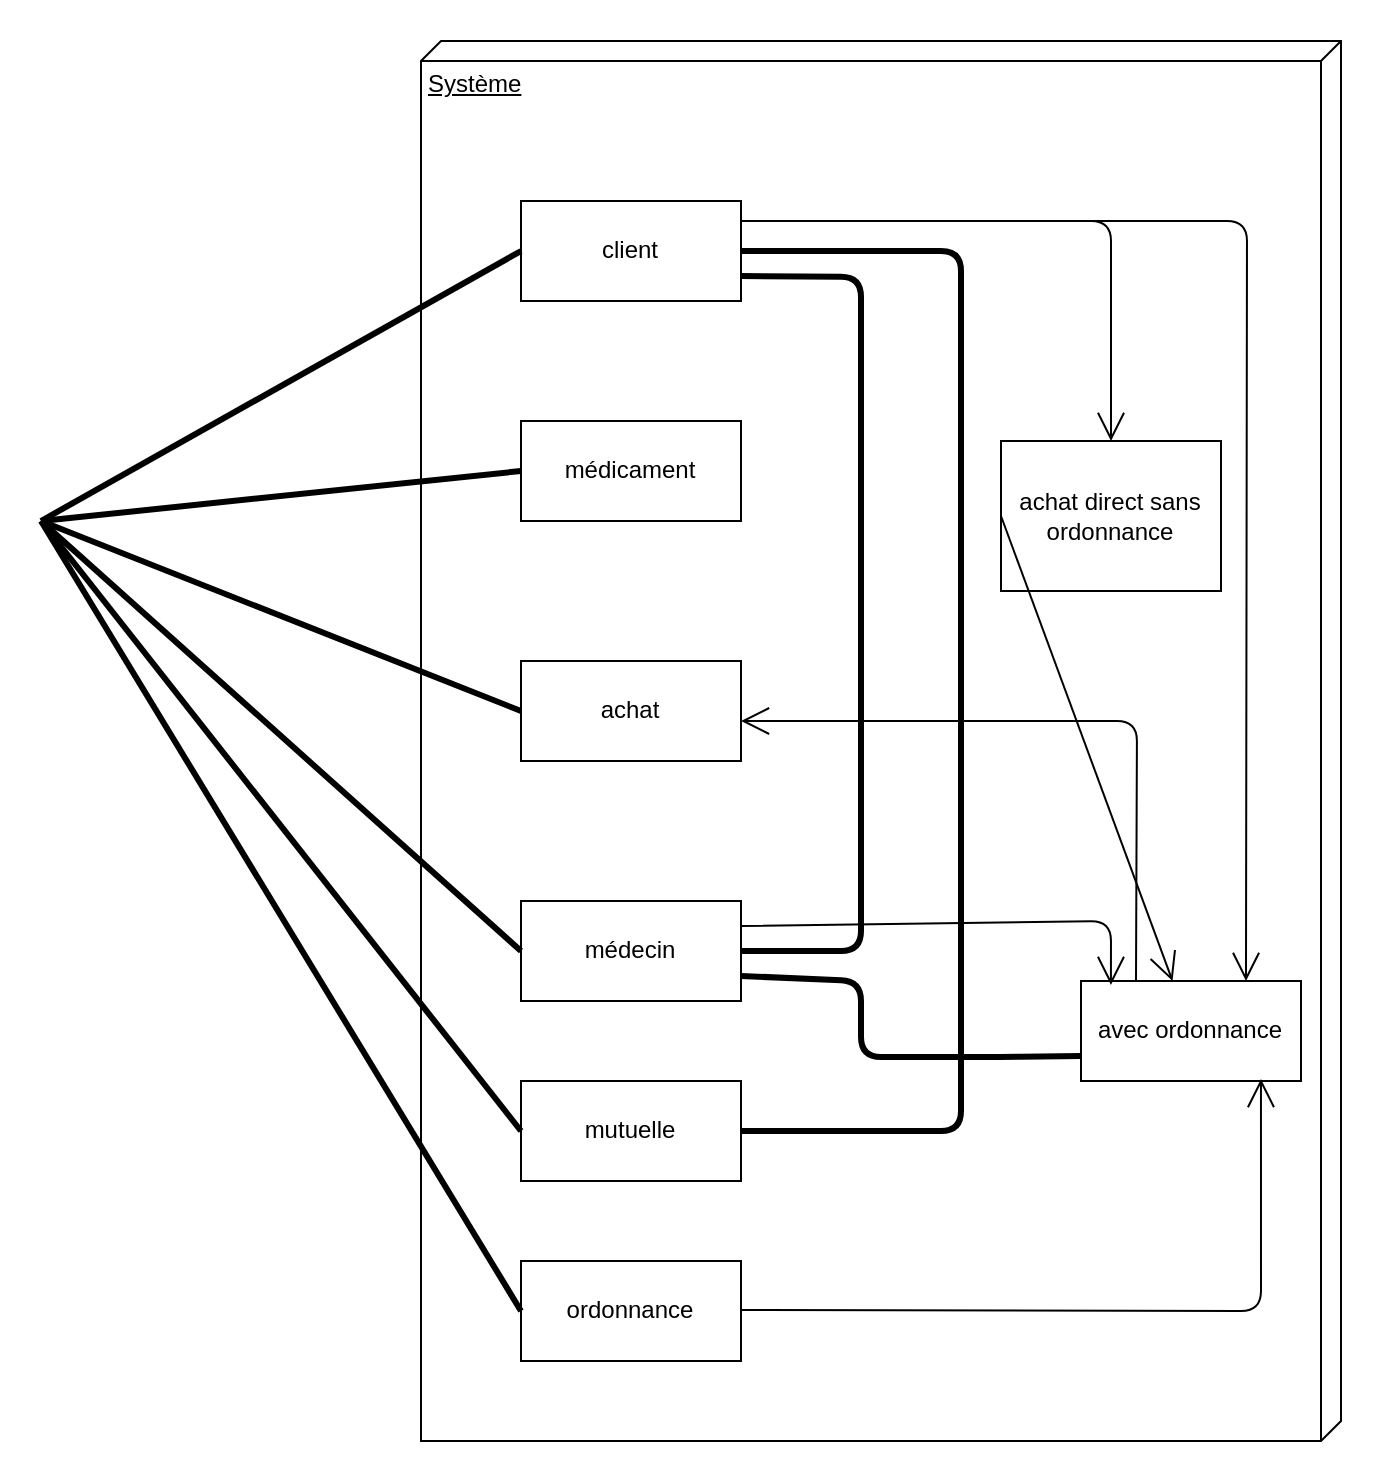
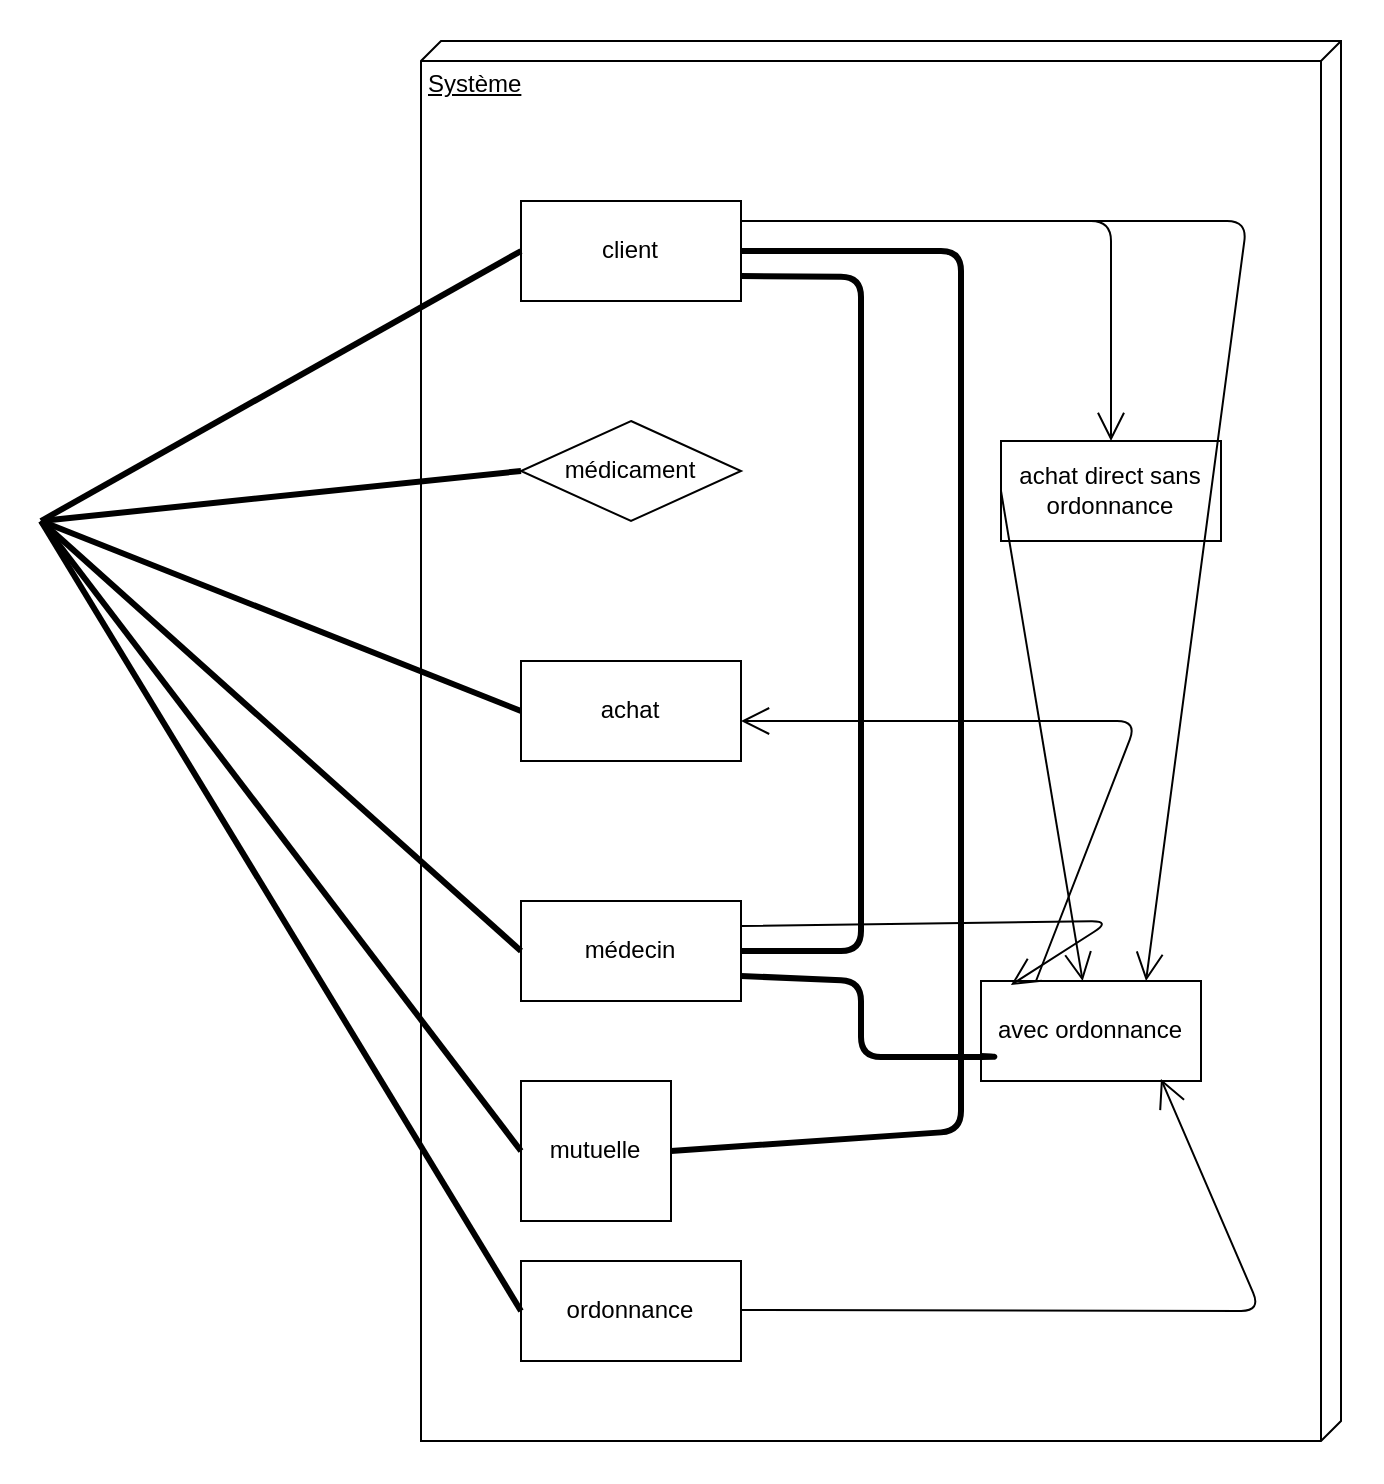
(631, 471) -> (631, 471)
(1111, 516) -> (1111, 491)
(1191, 1031) -> (1091, 1031)
(631, 1131) -> (596, 1151)
